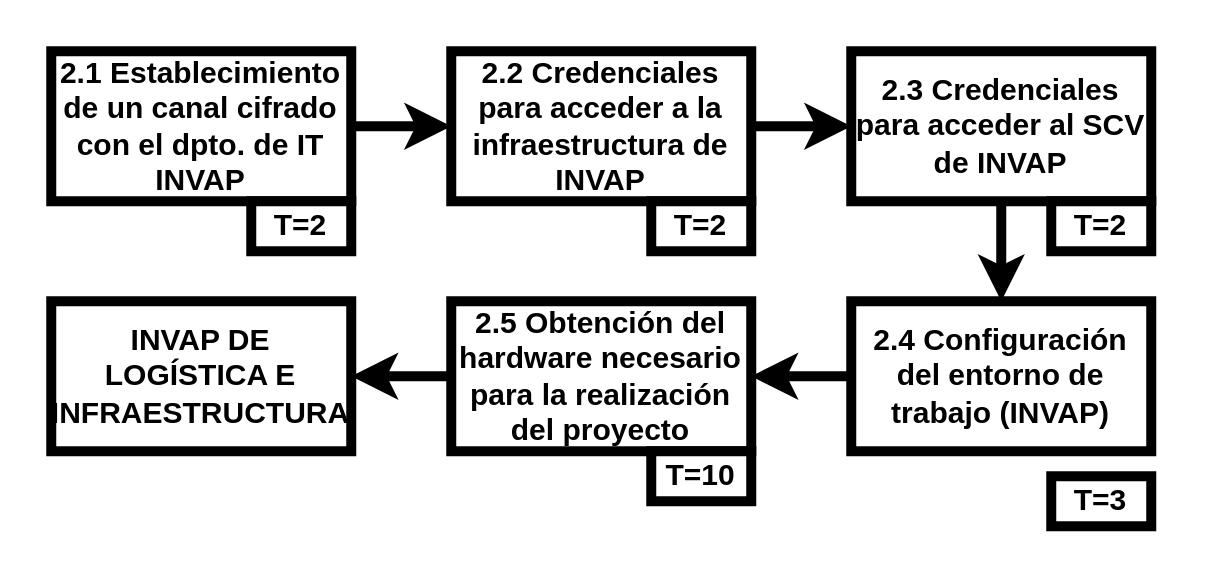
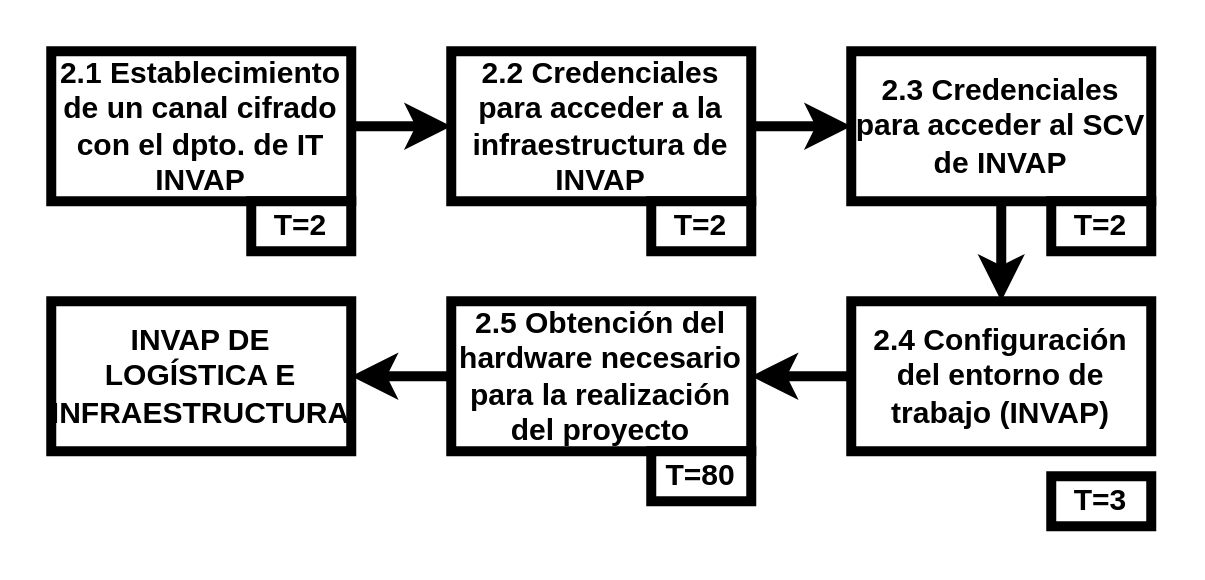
(701, 476) -> (701, 476)
